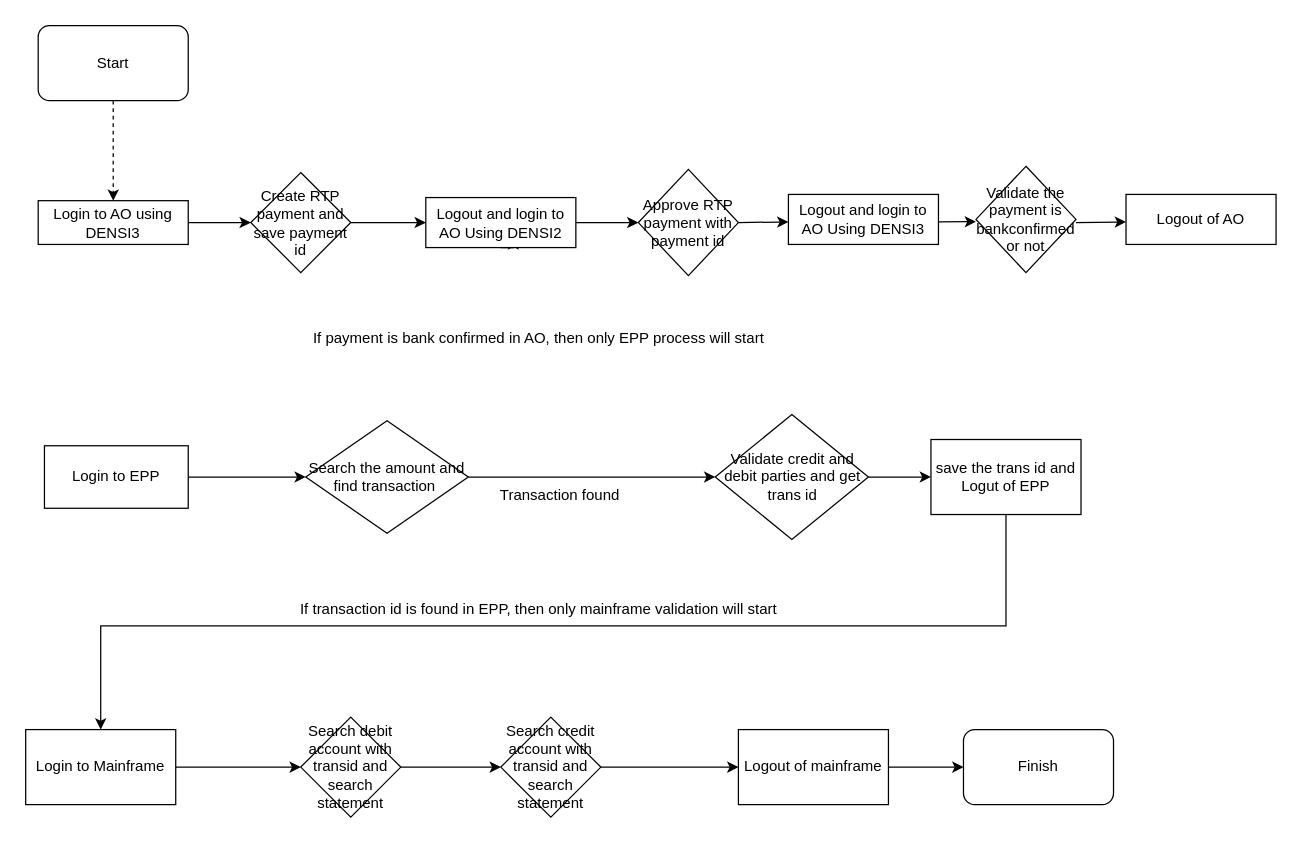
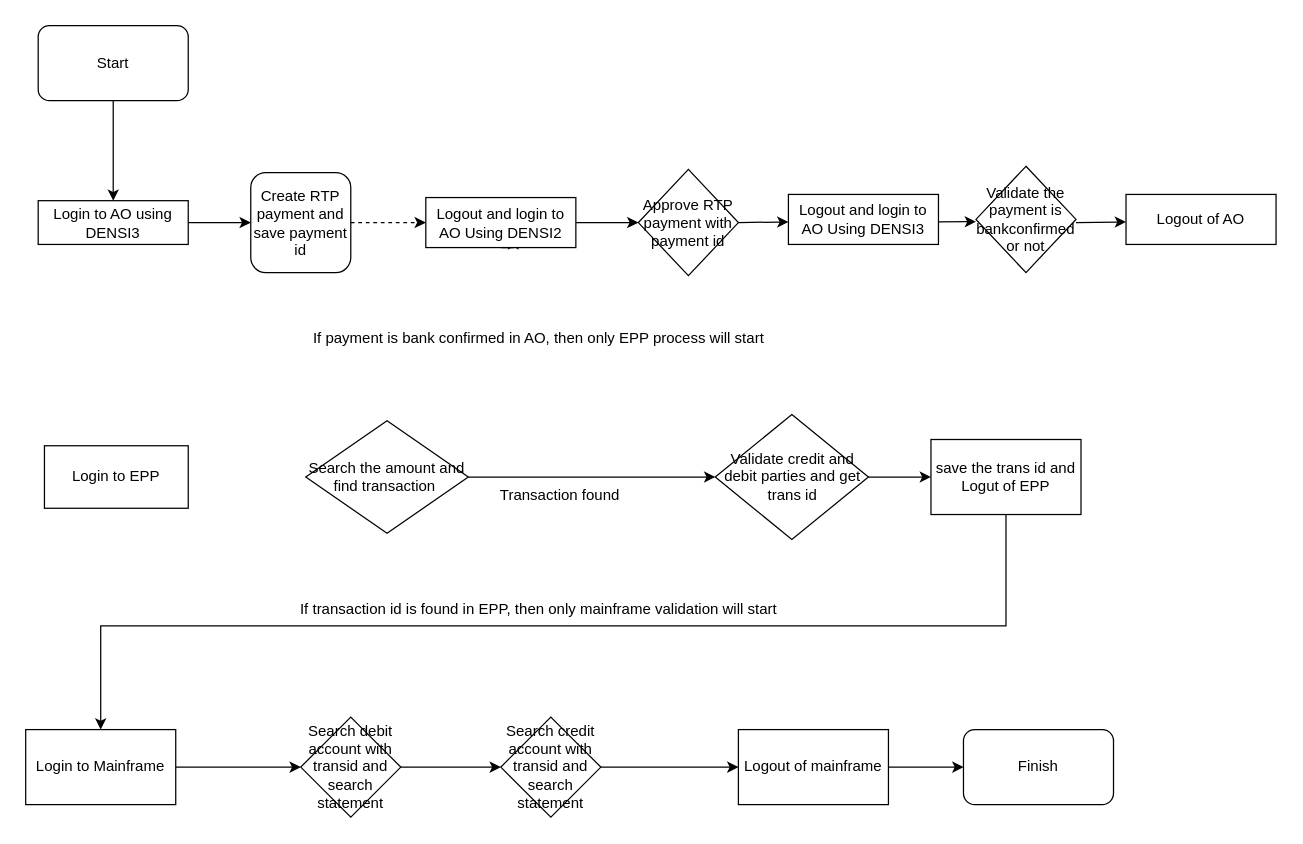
(113, 147) -> (113, 147)
(301, 223) -> (301, 223)
(384, 223) -> (384, 223)
(242, 477) -> none
